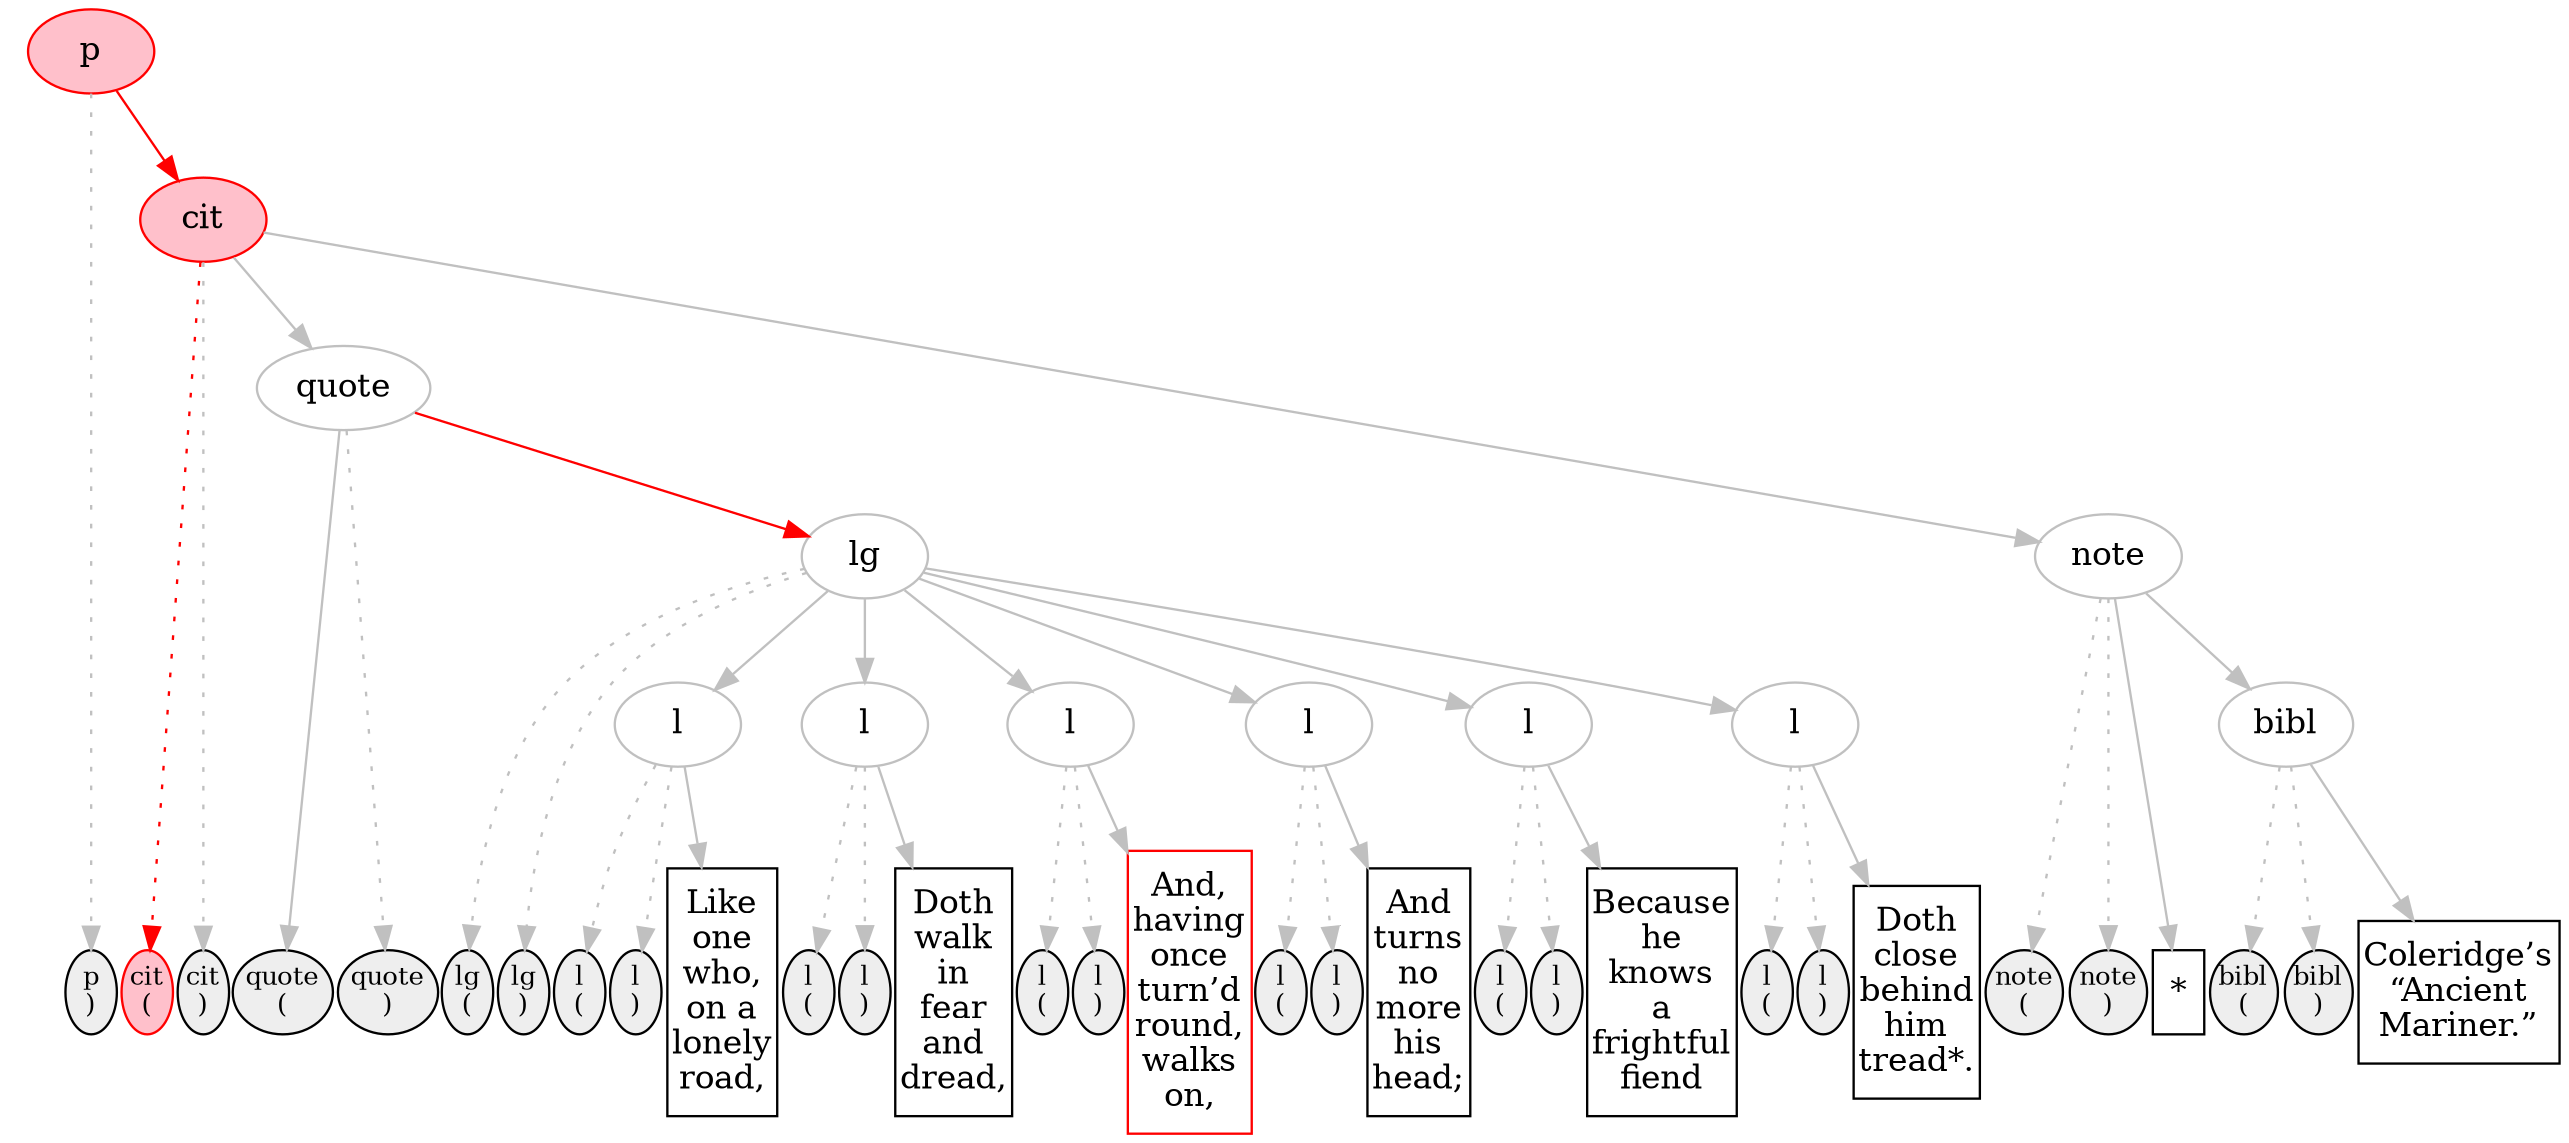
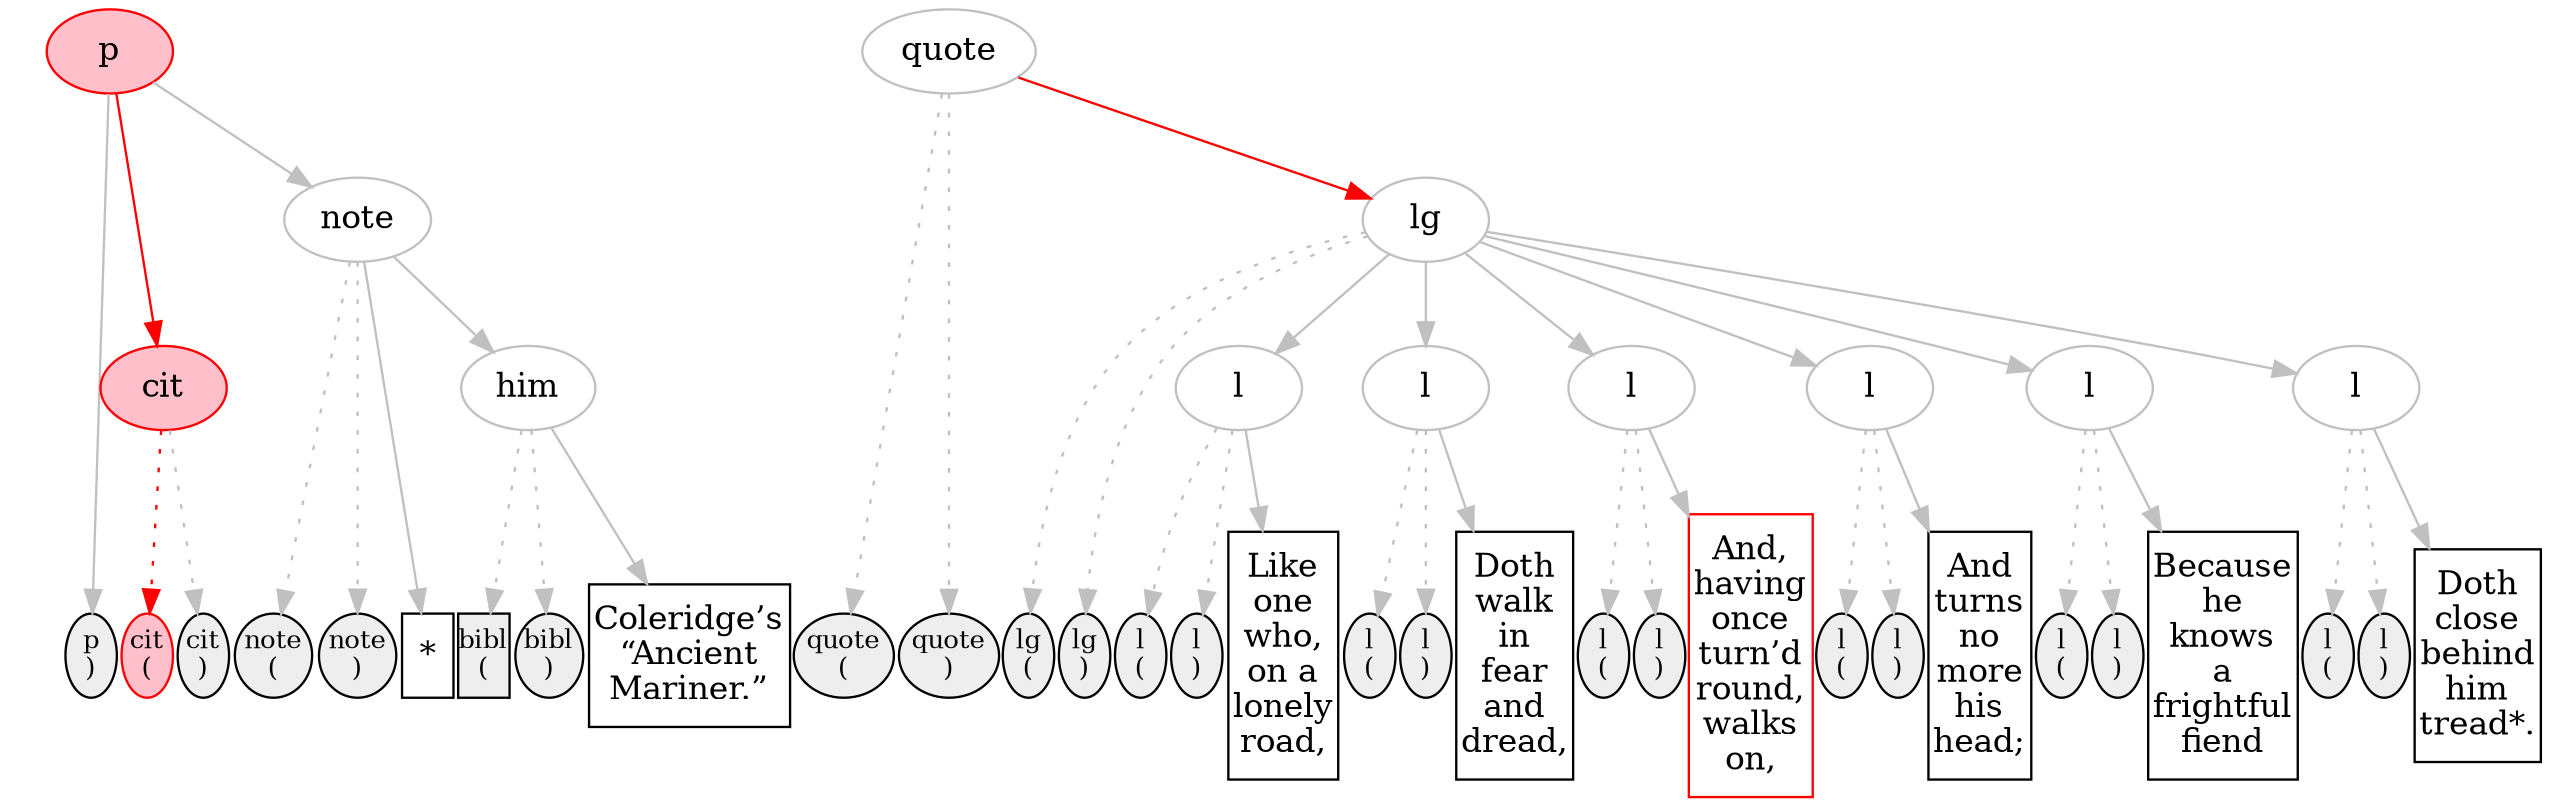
(265, 294) -> none
(1140, 385) -> (222, 128)
(91, 510) -> (101, 342)
(314, 679) -> (898, 342)
(2286, 725) -> (528, 388)
(2244, 992) -> (484, 656)
